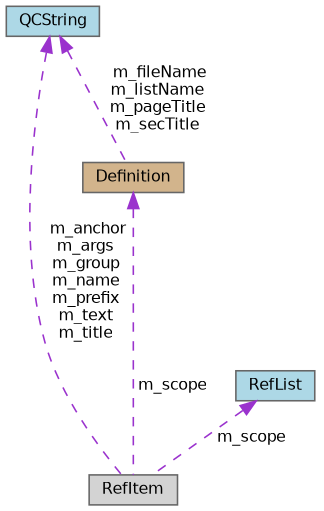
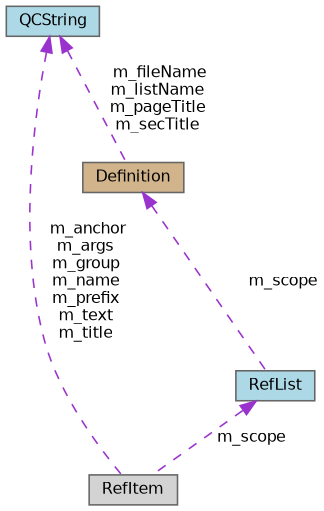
(133, 342) -> (209, 288)
